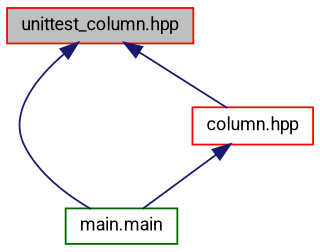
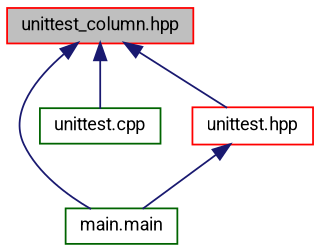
none -> (100, 126)
(253, 126) -> (253, 126)
